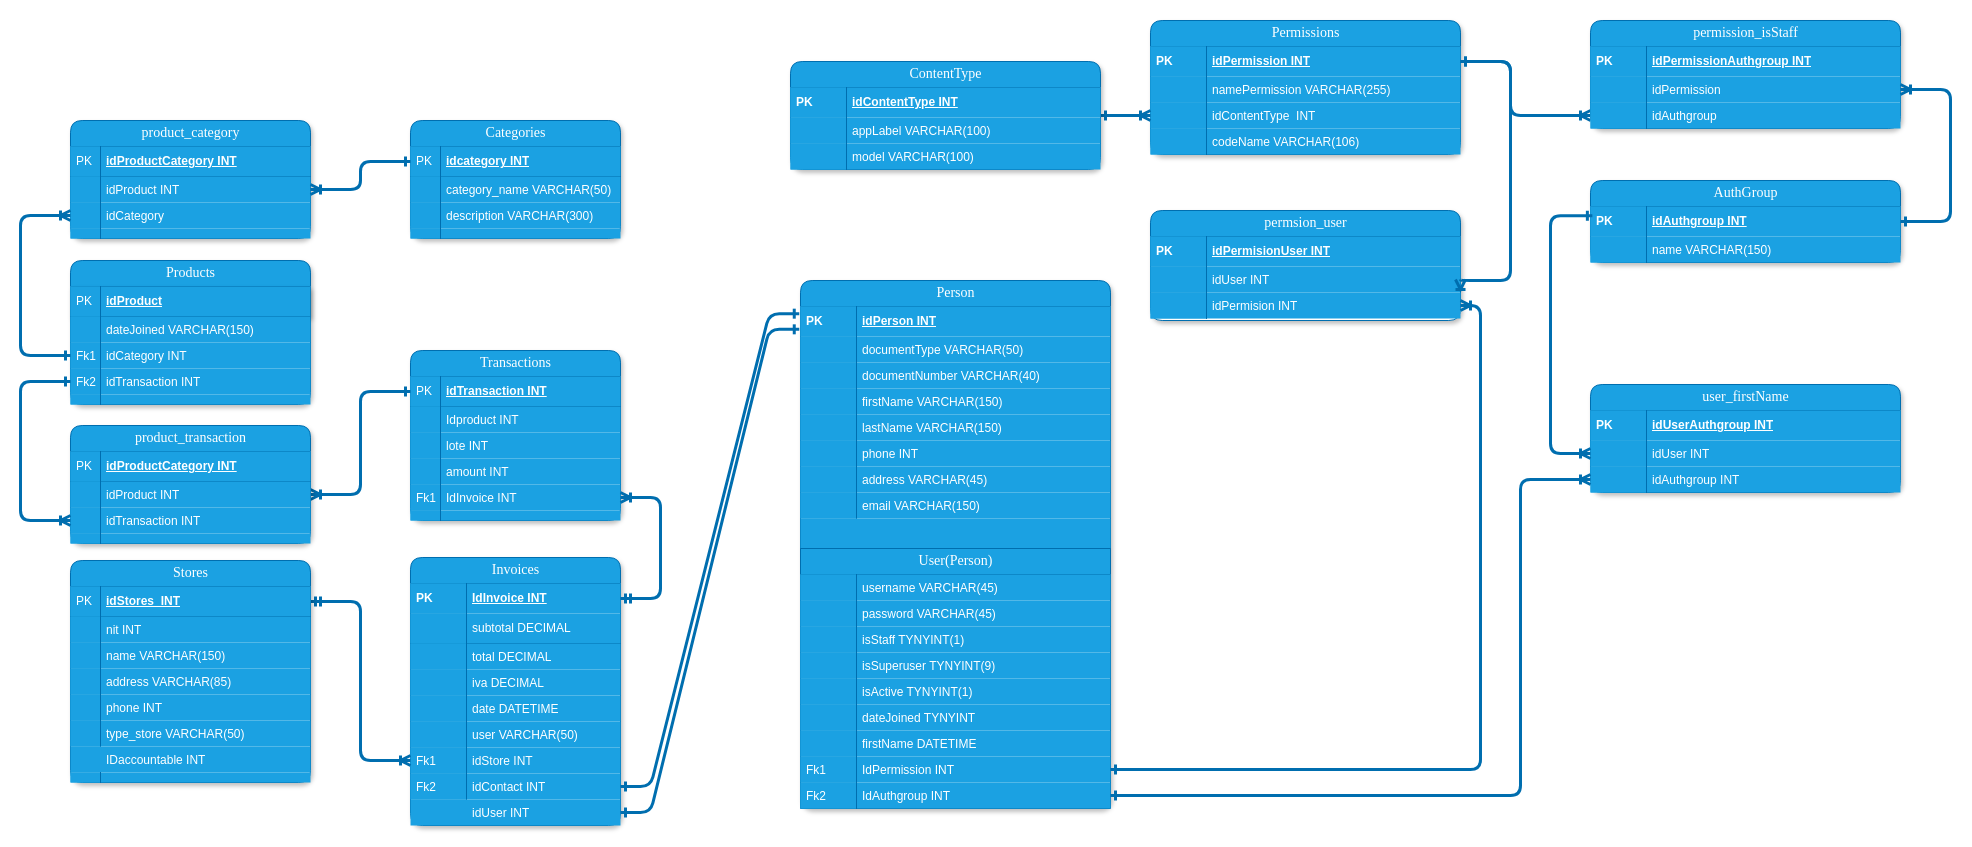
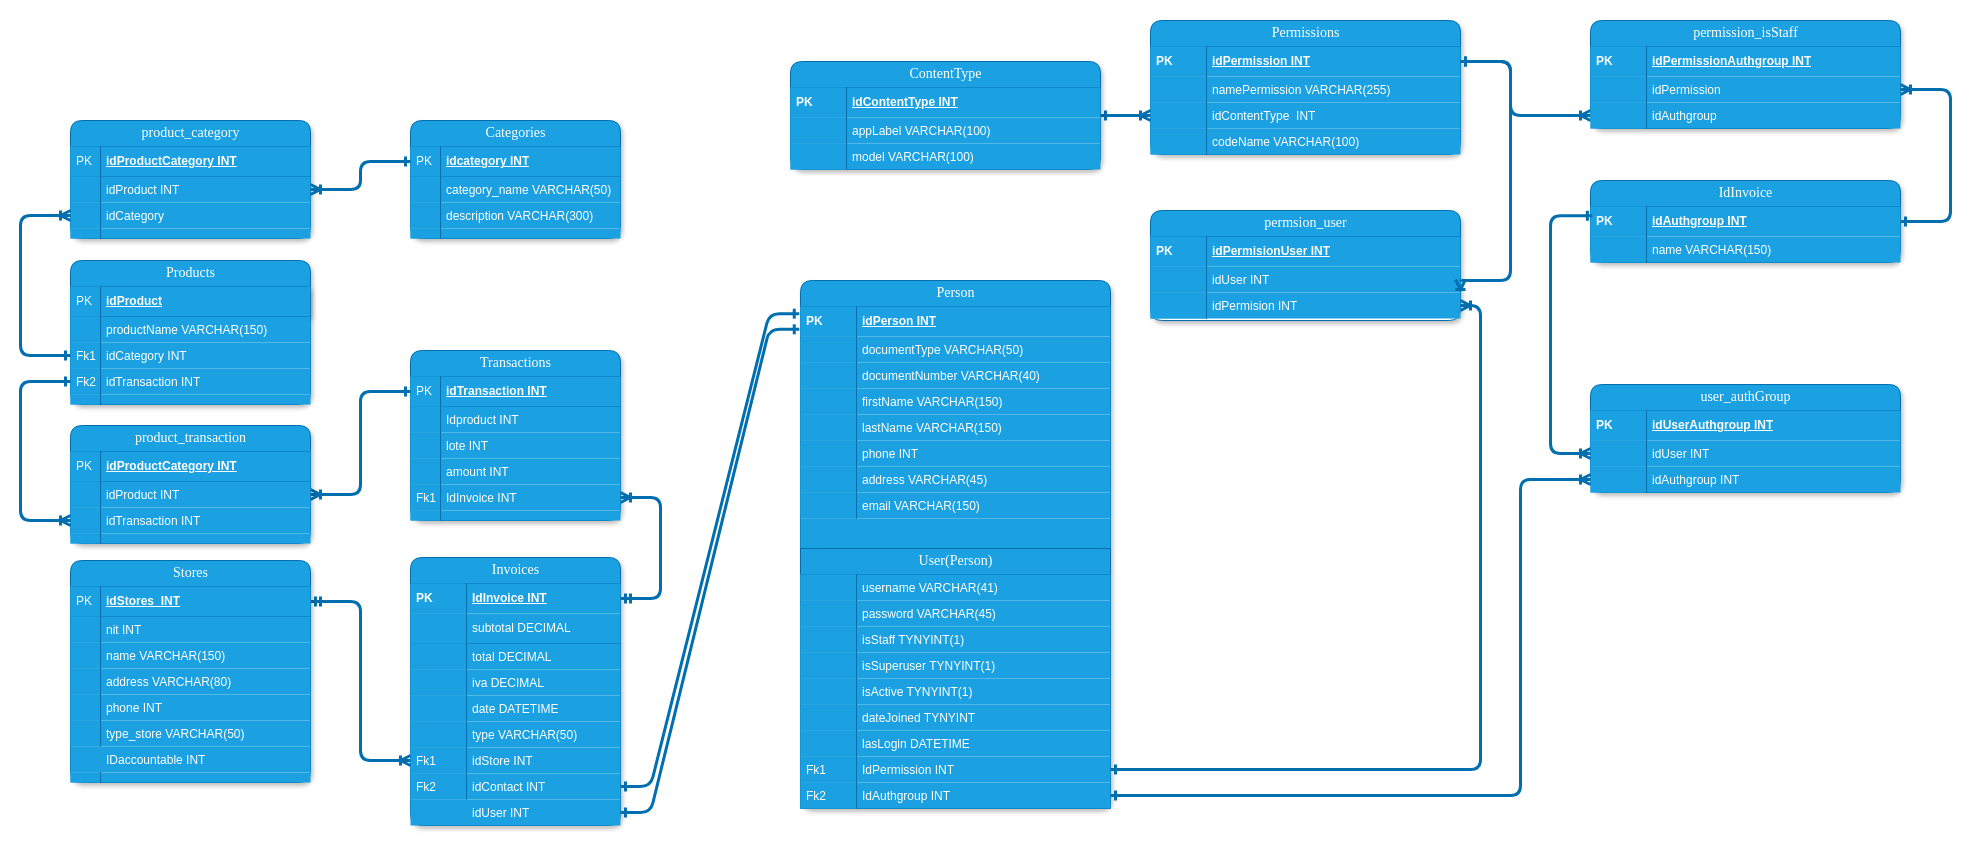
(1282, 143) -> (1282, 143)
(1746, 194) -> (1746, 194)
(181, 331) -> (186, 331)
(1746, 398) -> (1746, 398)
(928, 589) -> (928, 589)
(933, 667) -> (933, 667)
(169, 683) -> (169, 683)
(525, 736) -> (525, 736)
(920, 745) -> (915, 745)
